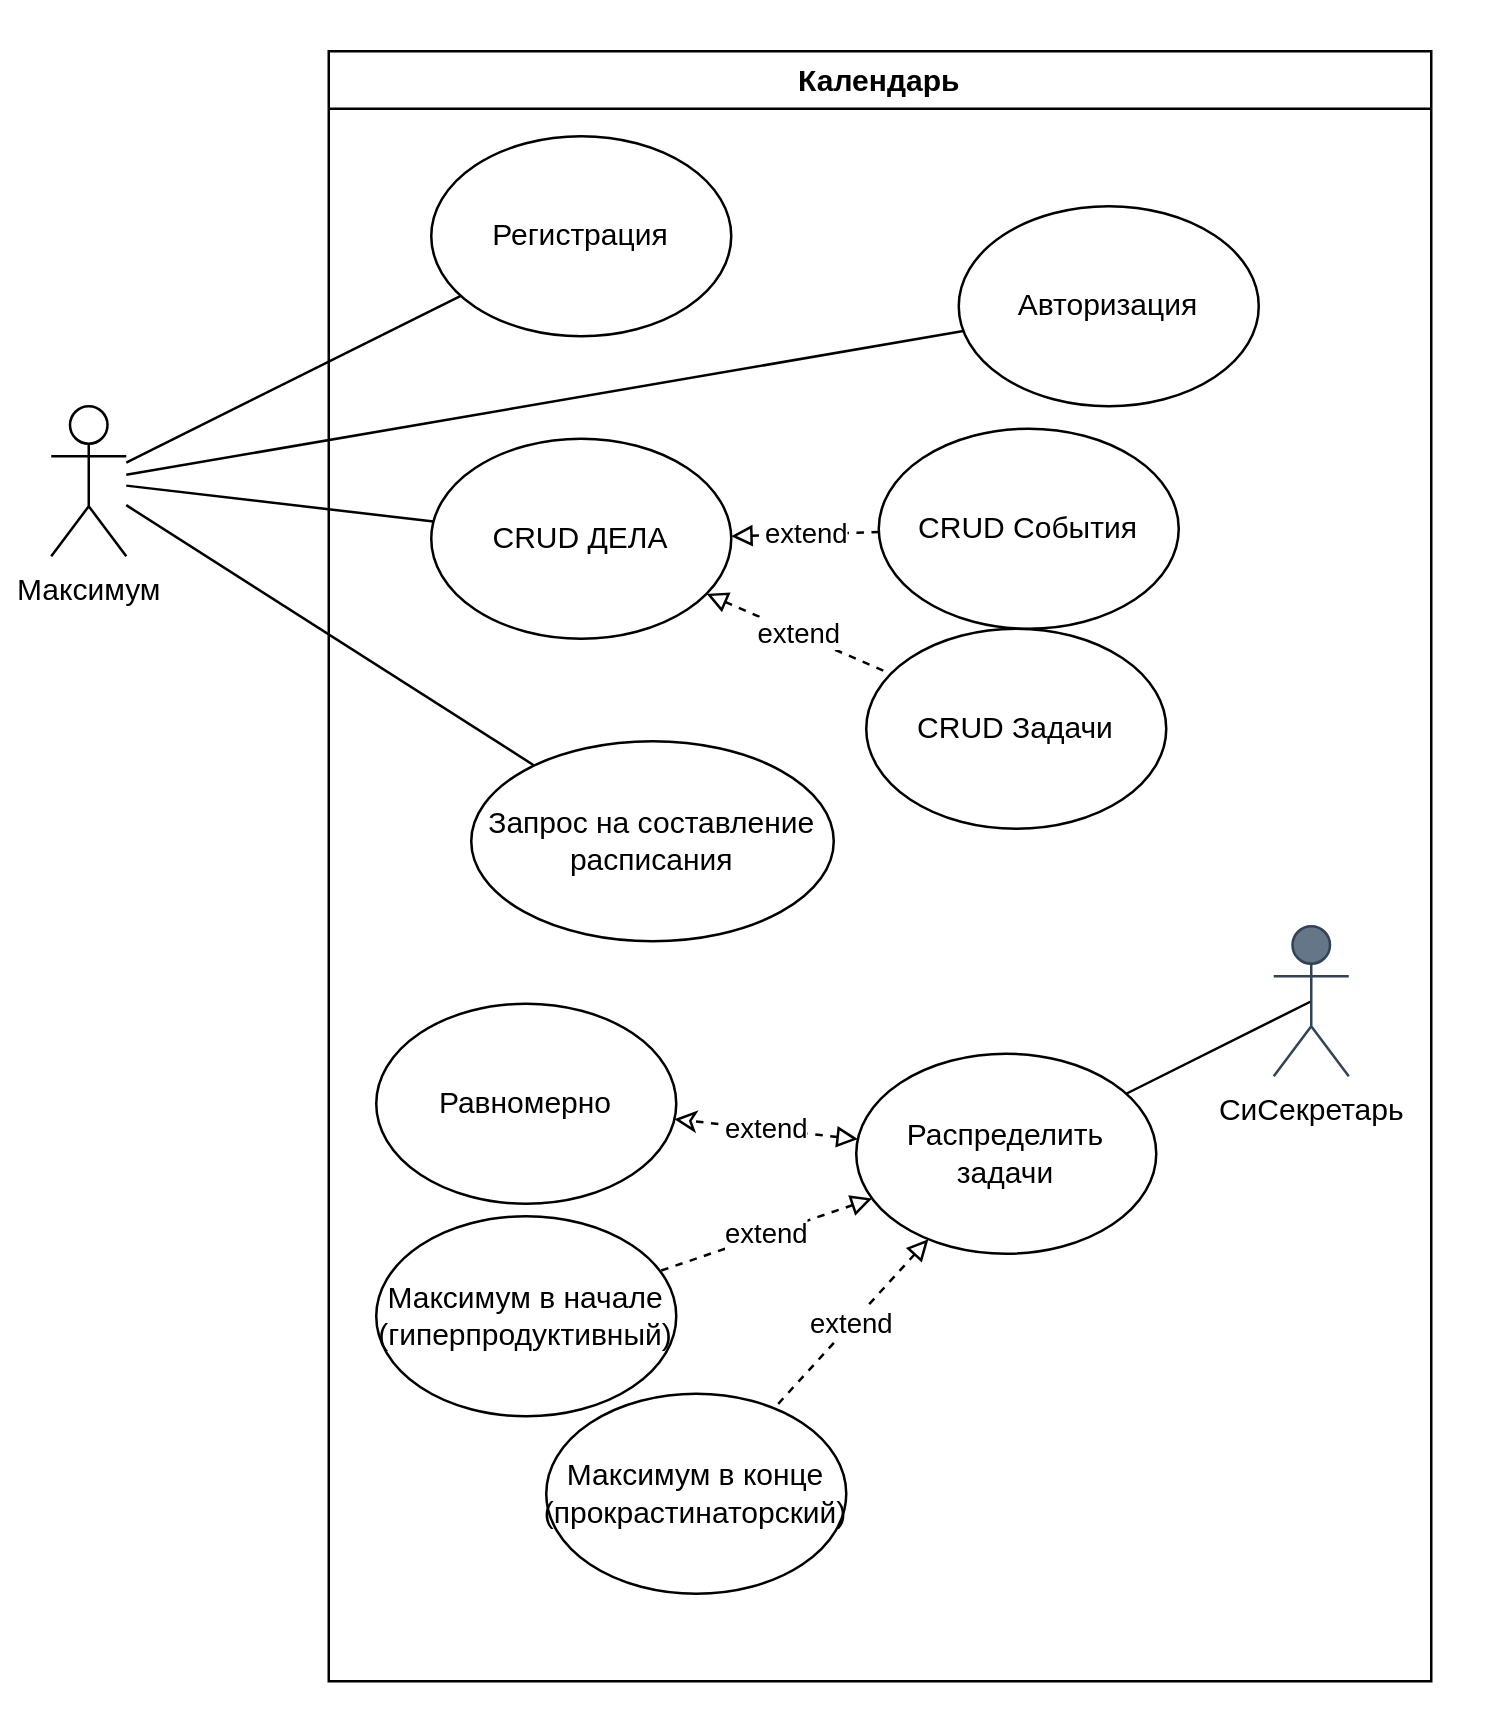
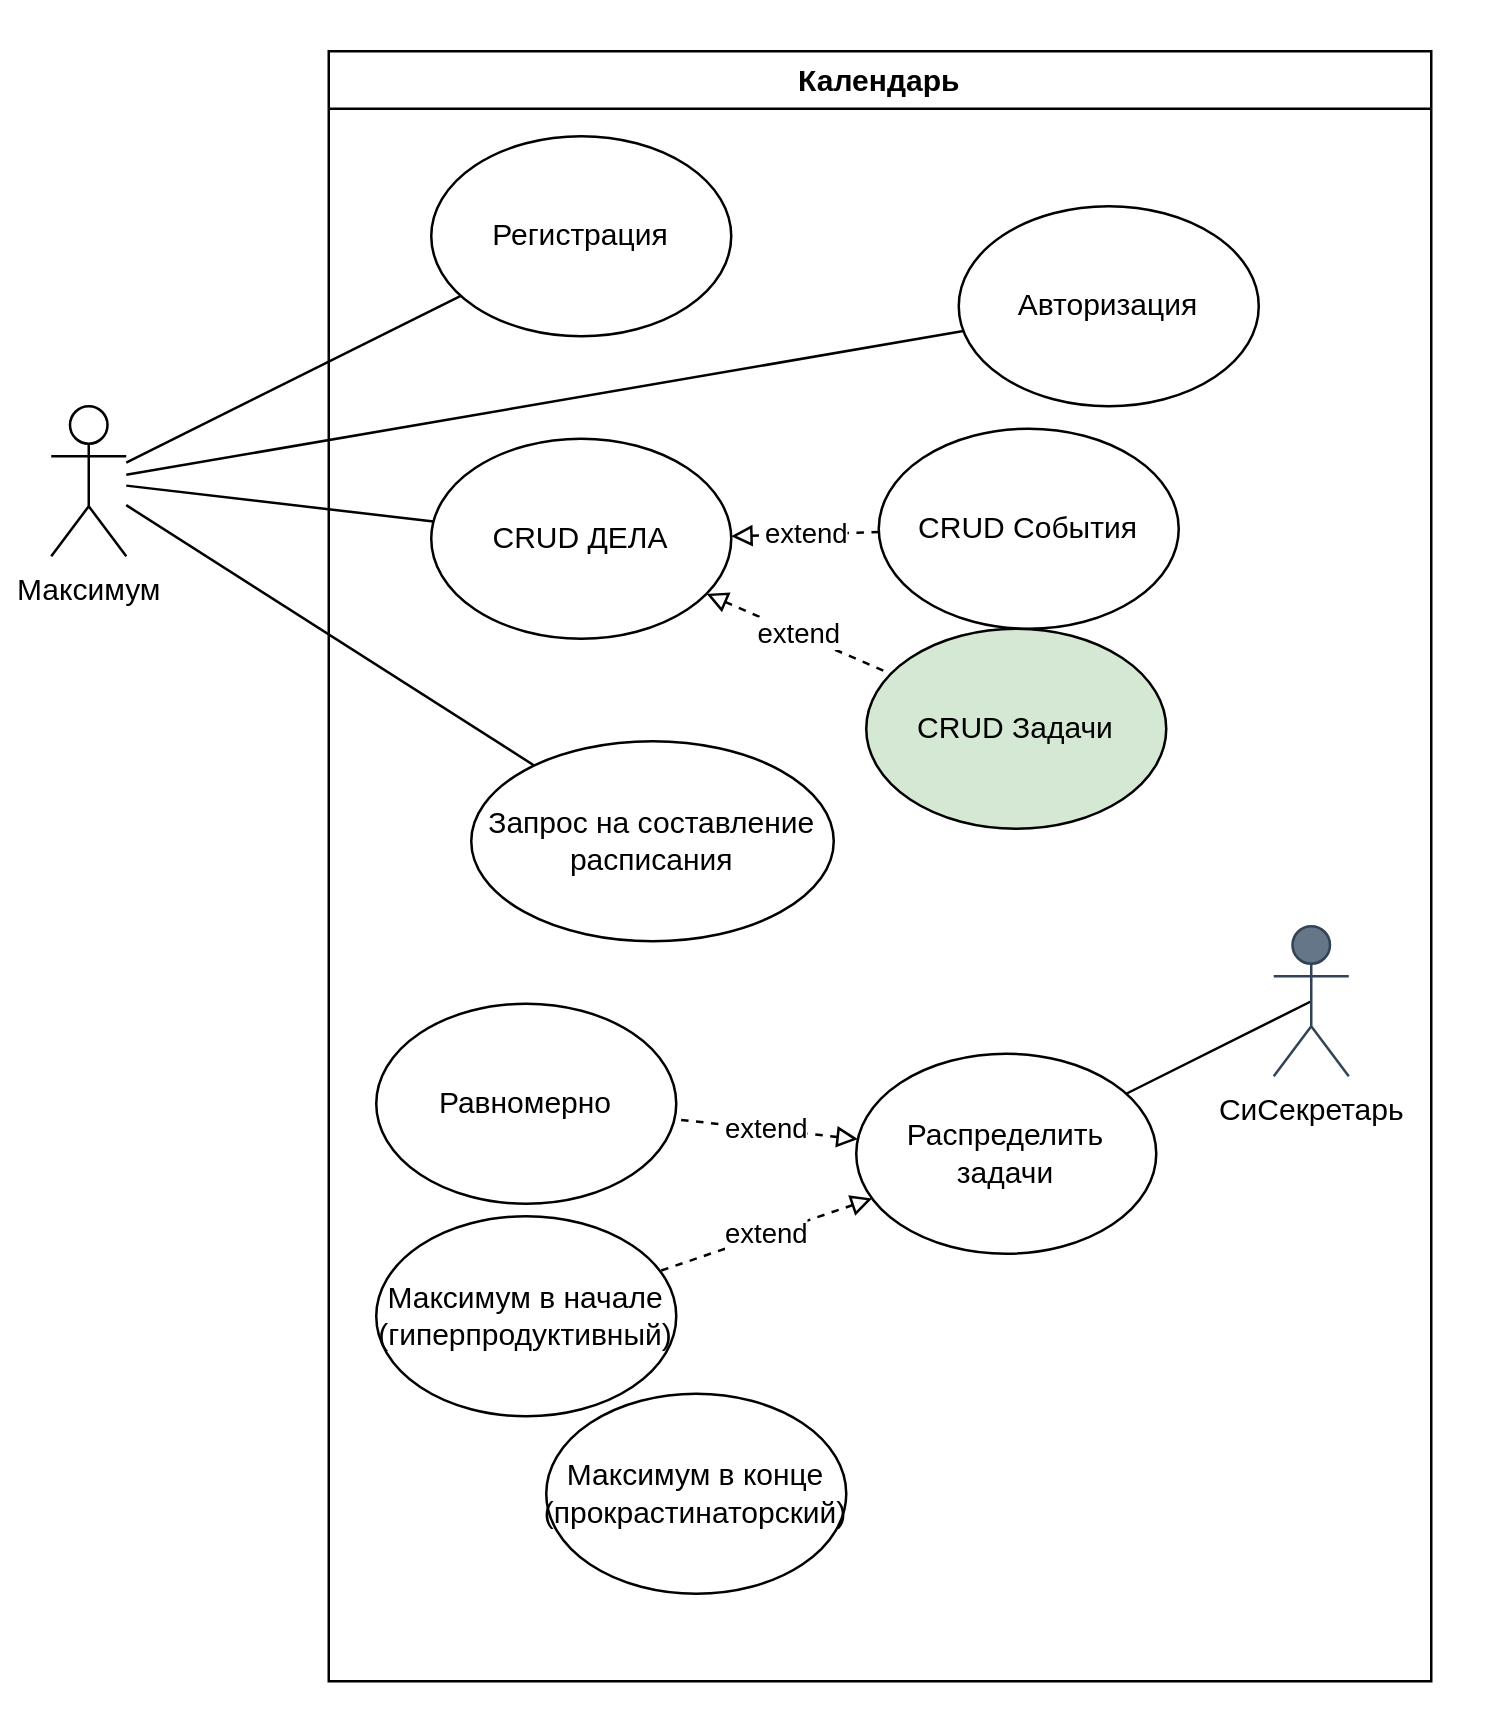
(1016, 729) -> (1016, 729)
(692, 1121) -> (684, 1120)
(805, 1374) -> none
